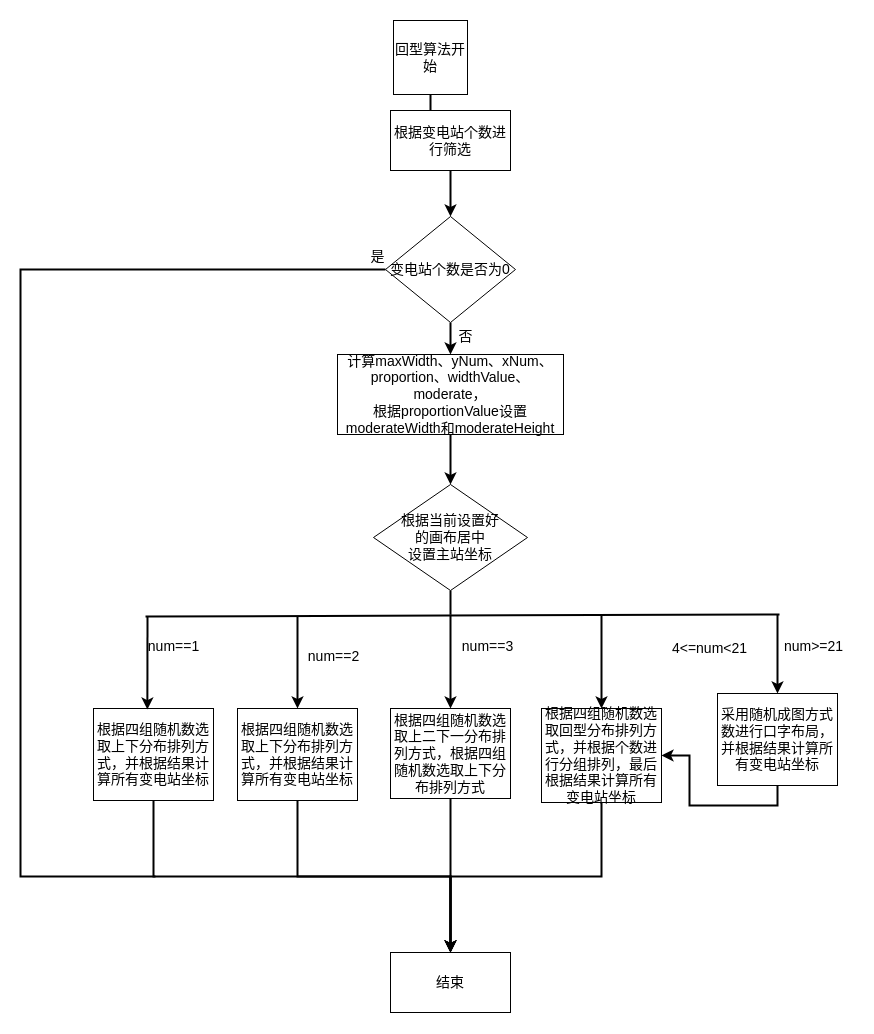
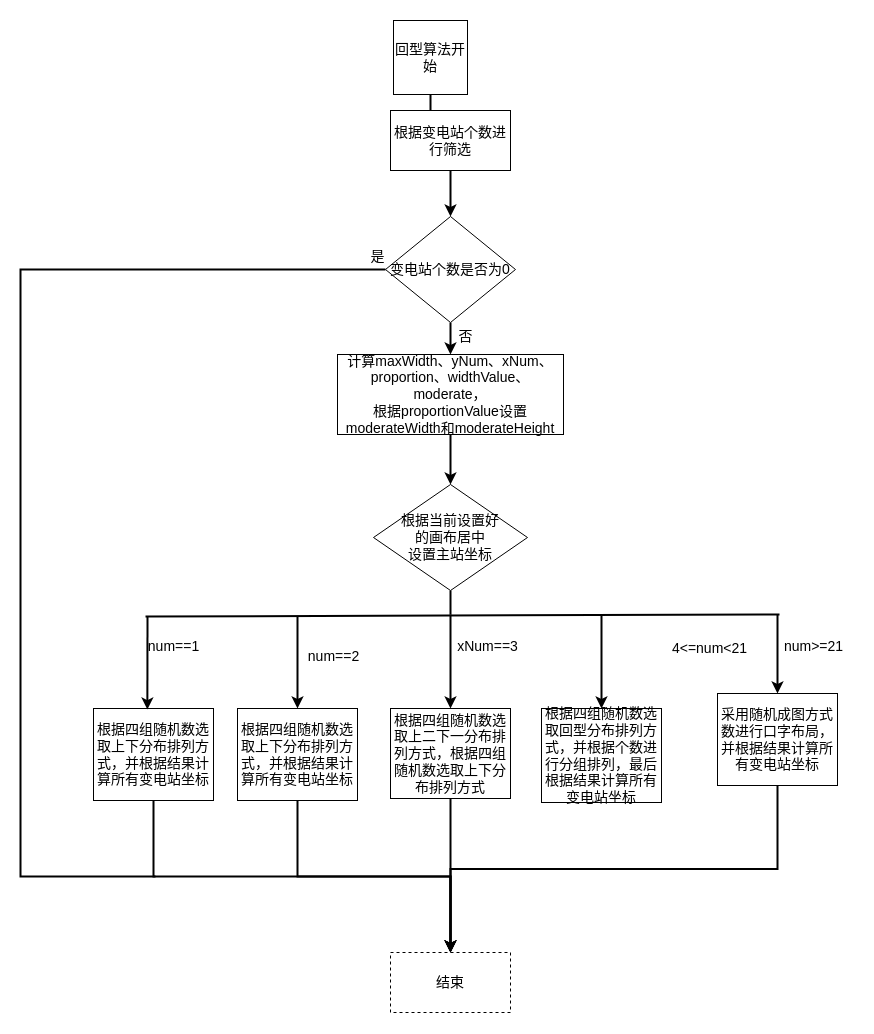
(488, 647) -> (488, 647)
(700, 806) -> (647, 869)
(564, 877) -> none
(451, 983) -> (451, 983)
